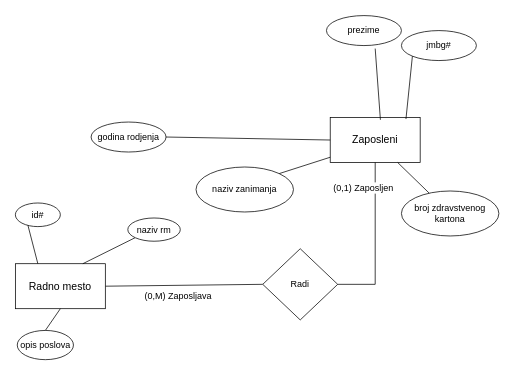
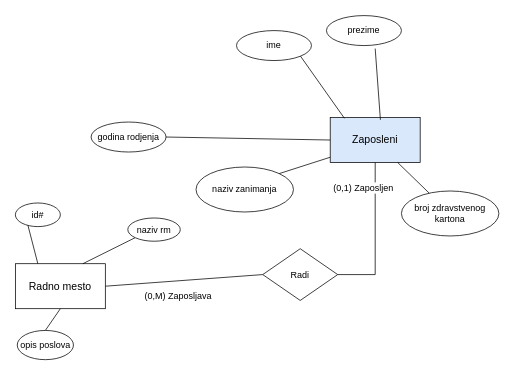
none -> (274, 45)
(439, 45) -> none
none -> (323, 87)
(409, 87) -> none
(375, 140) -> (375, 140)
(300, 284) -> (300, 275)
